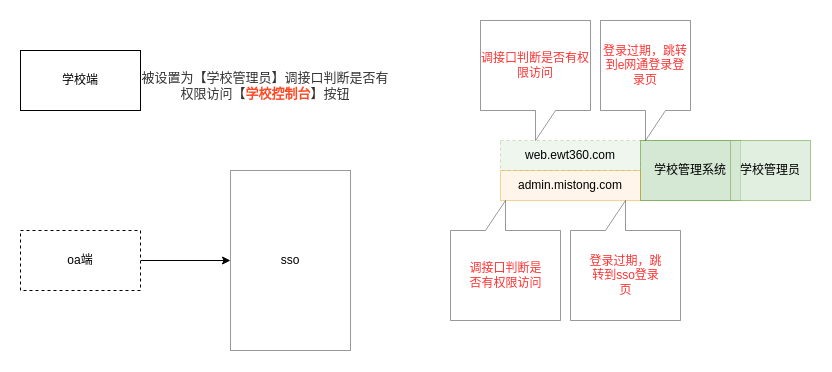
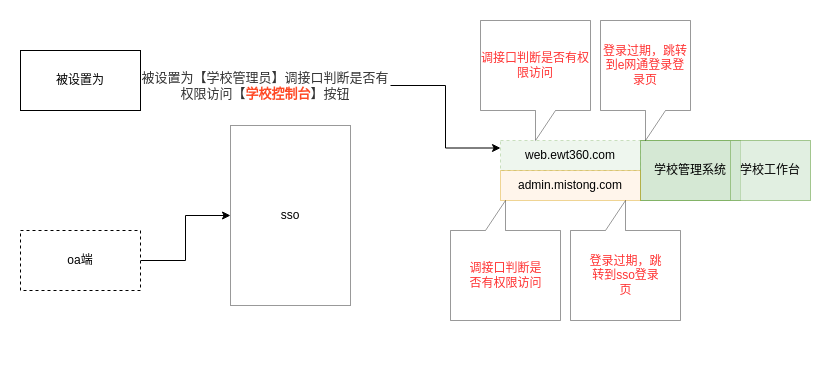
(81, 81) -> (81, 81)
none -> (446, 113)
(771, 171) -> (771, 171)
(291, 261) -> (291, 216)
